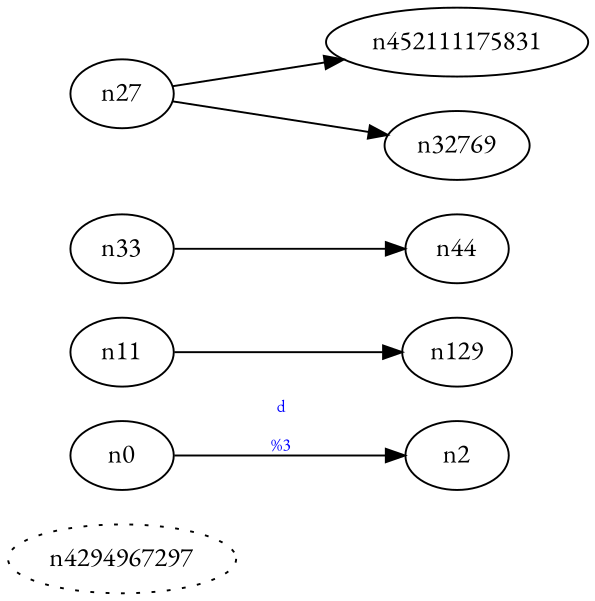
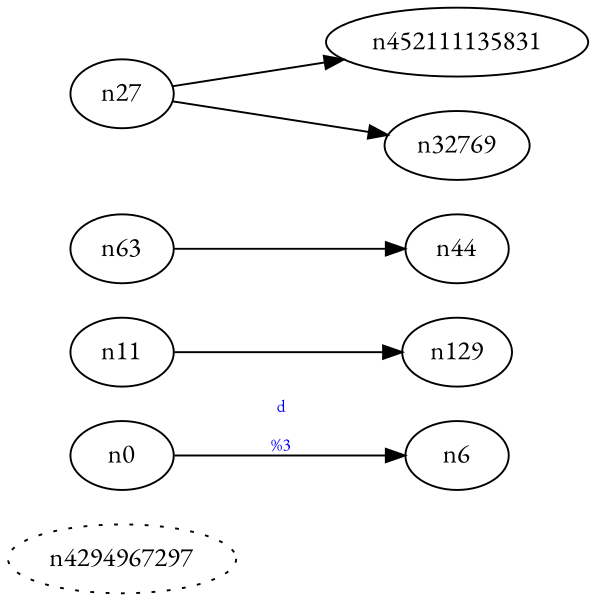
(457, 42) -> (457, 42)
(122, 249) -> (122, 249)
(457, 456) -> (457, 456)
